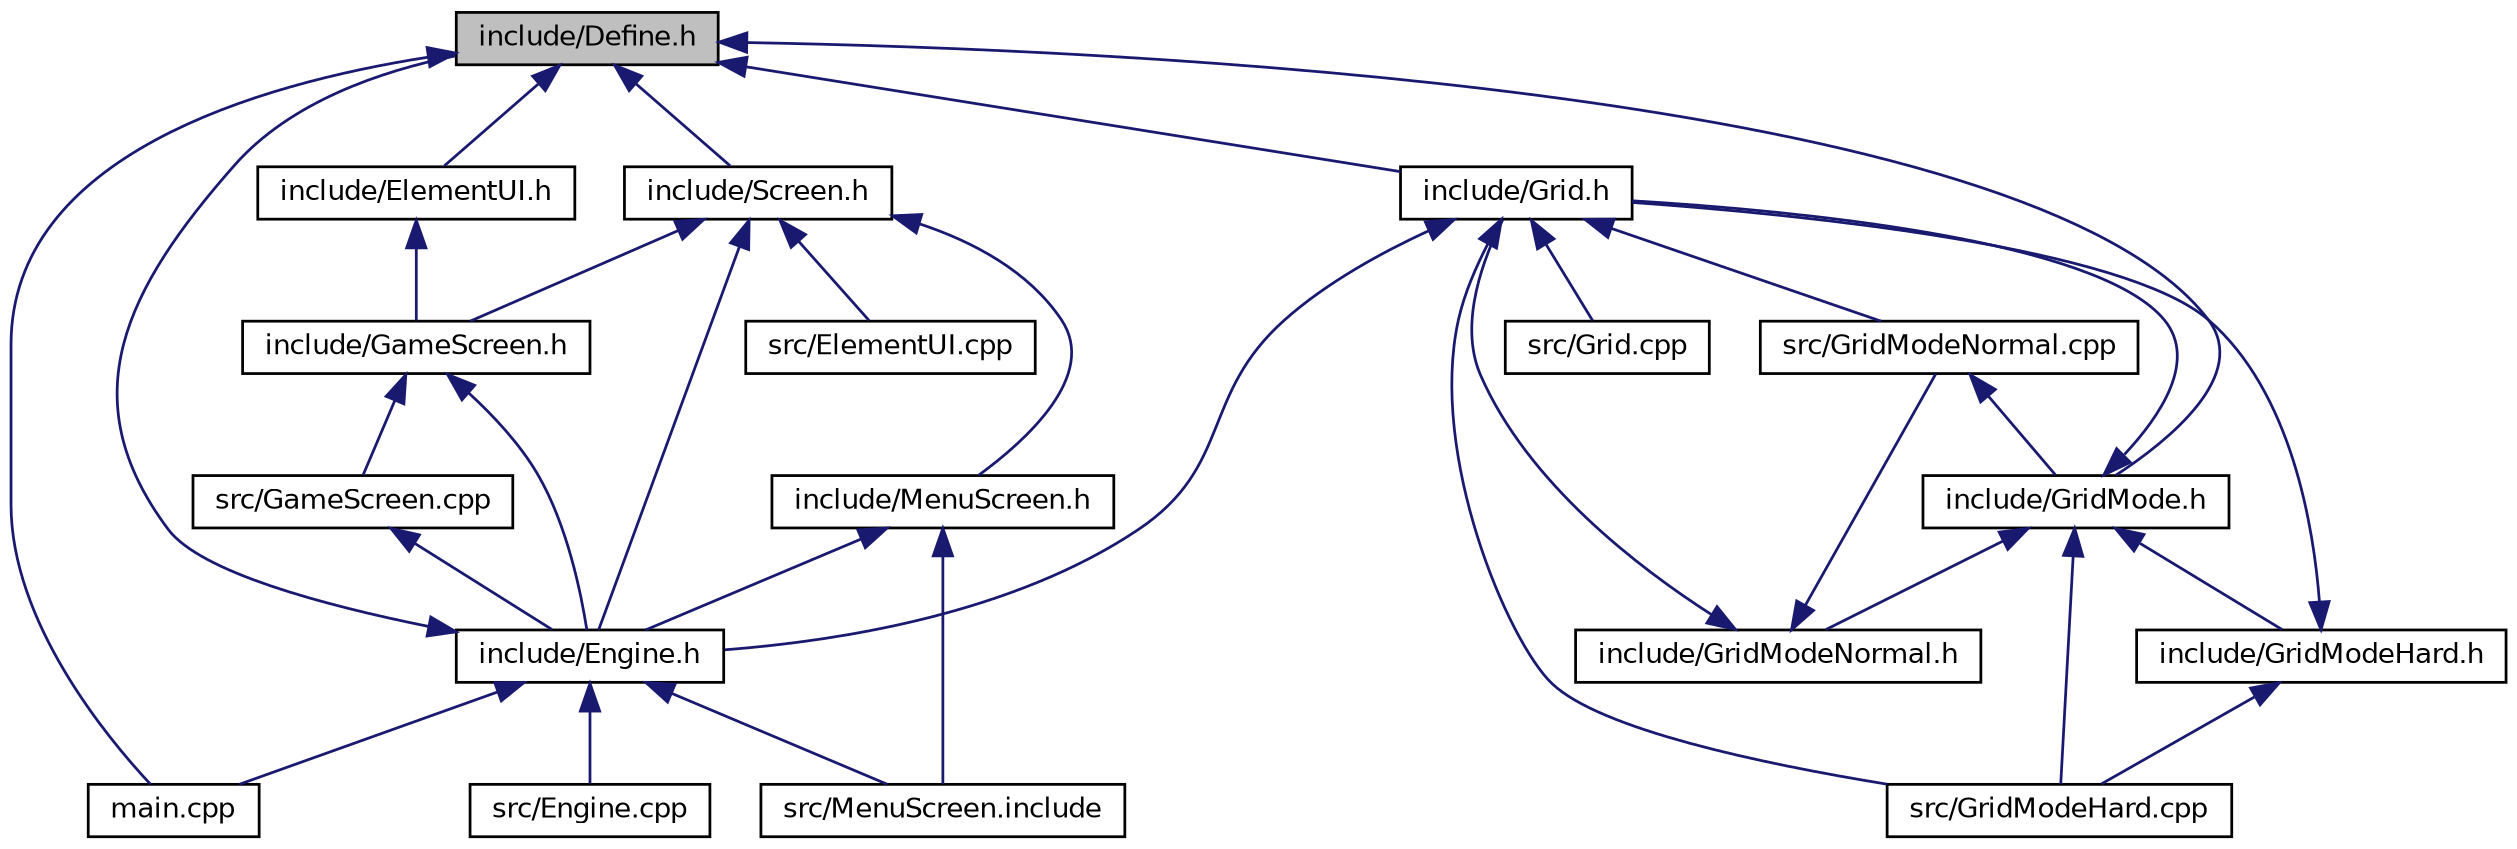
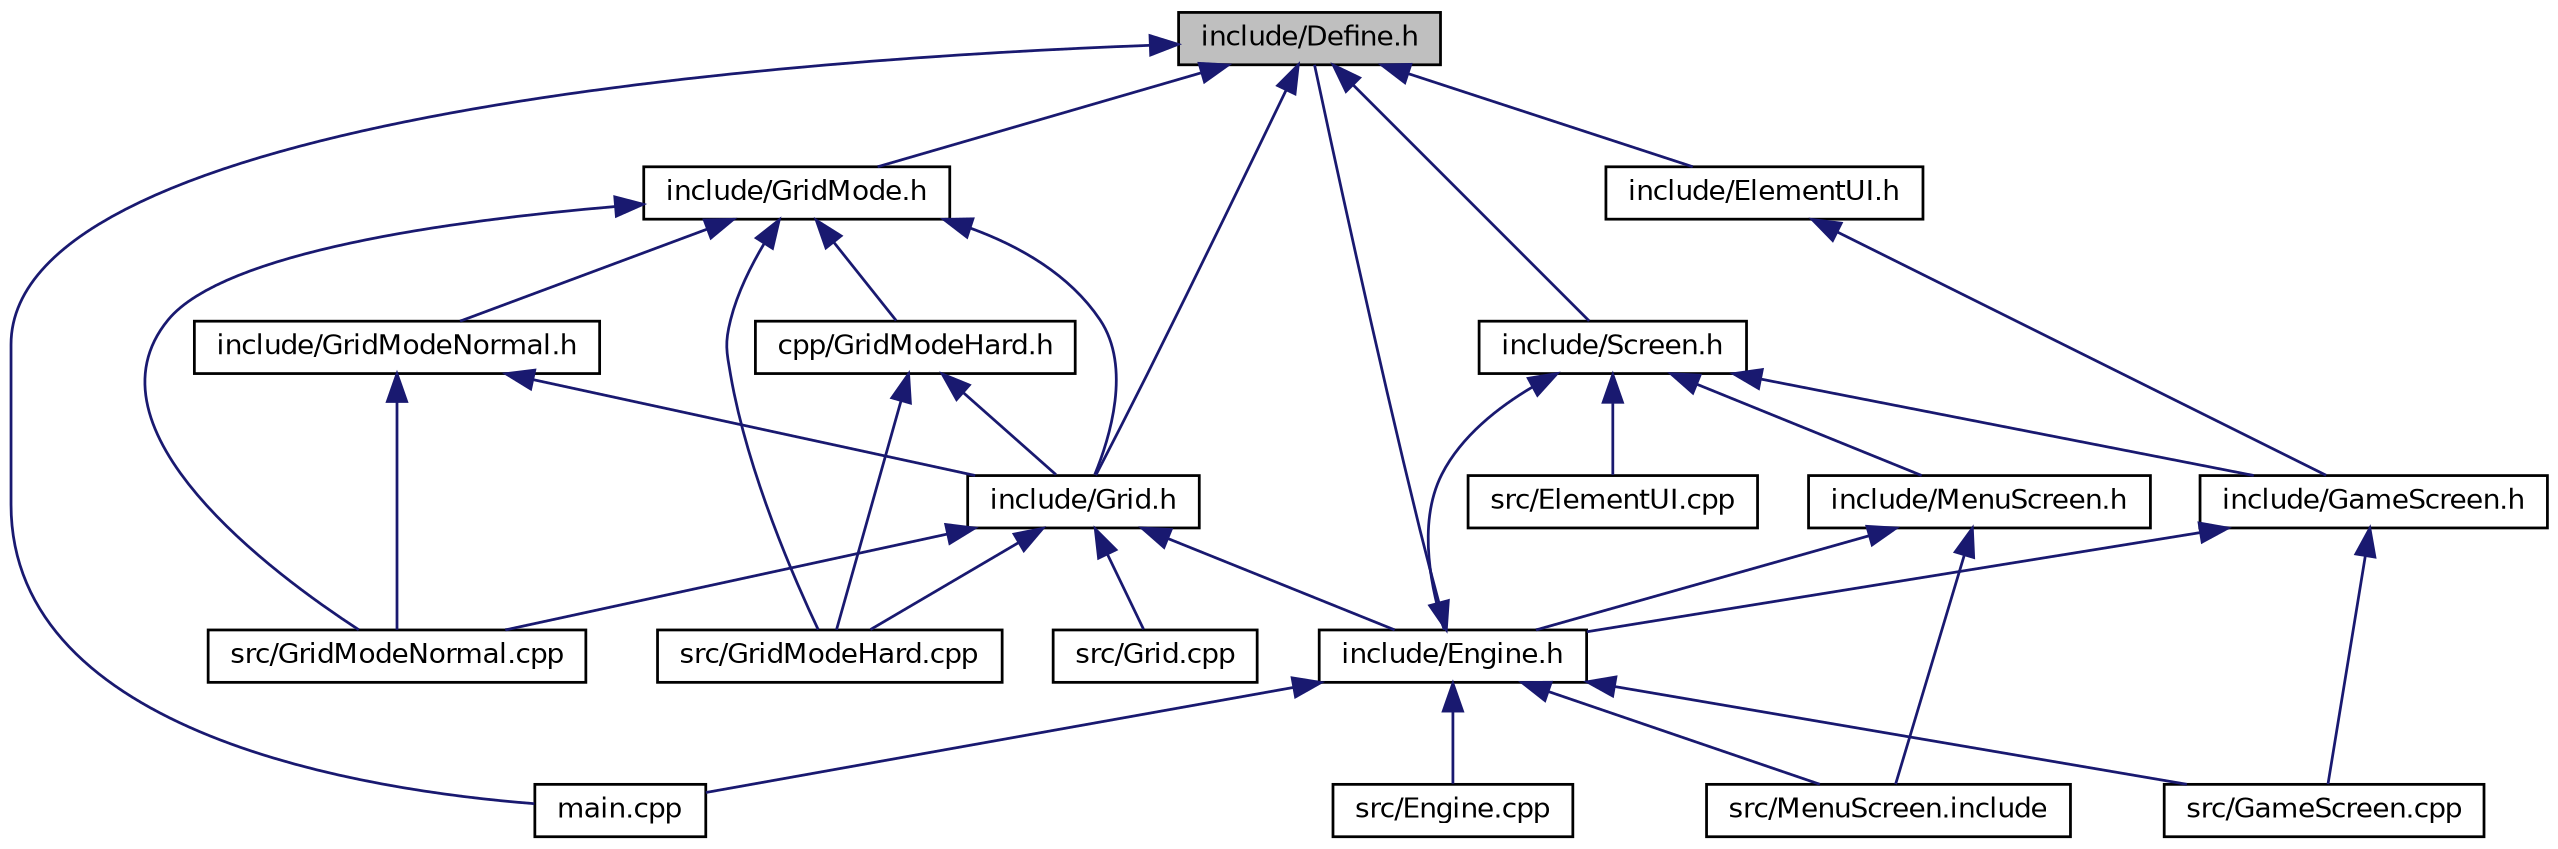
(2022, 435) -> (192, 300)
(483, 586) -> (1887, 733)
(2321, 656) -> (915, 347)
